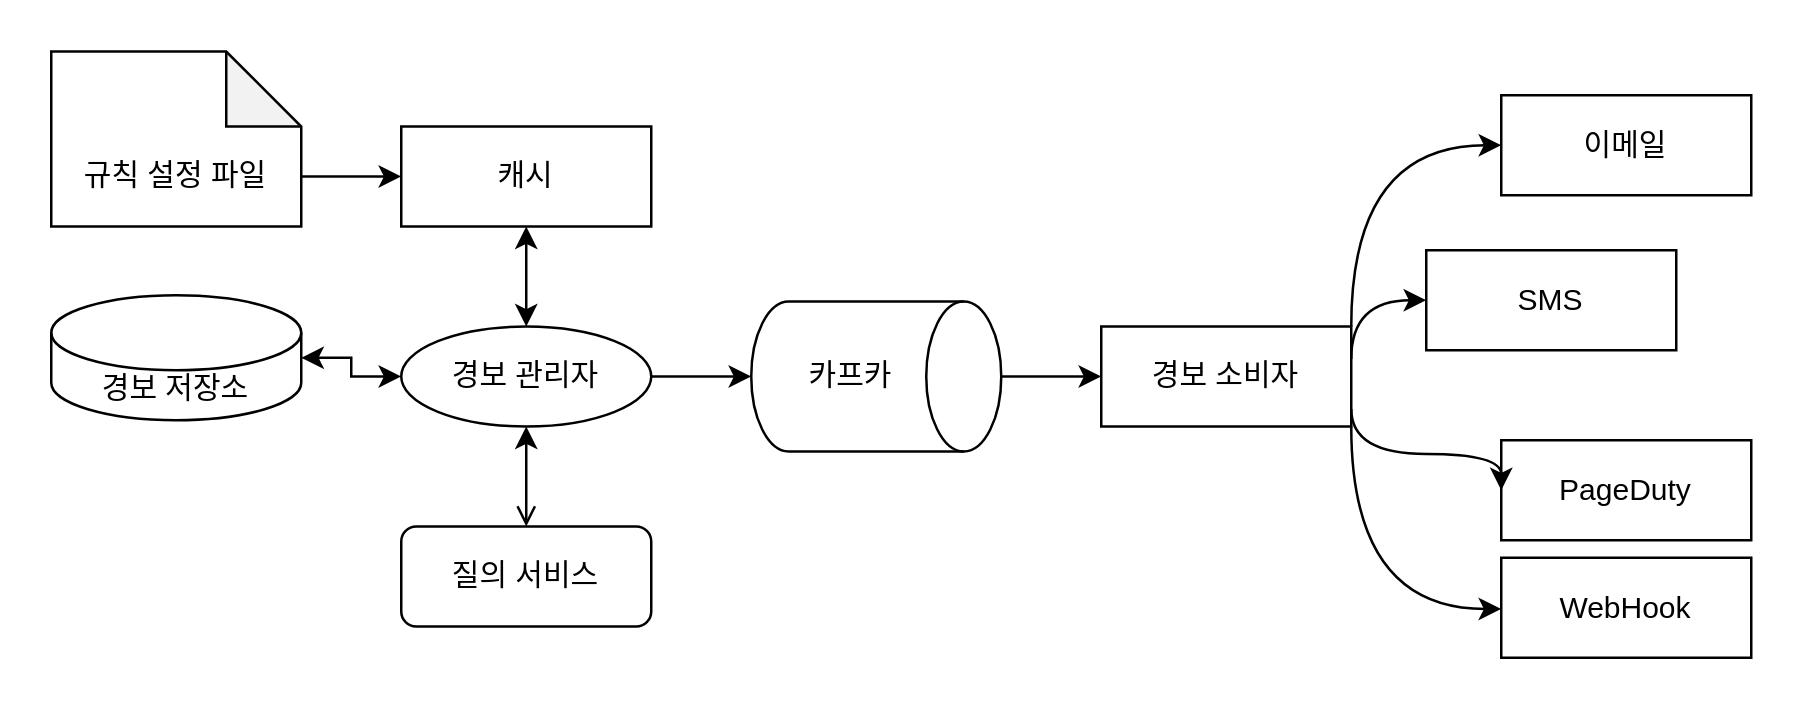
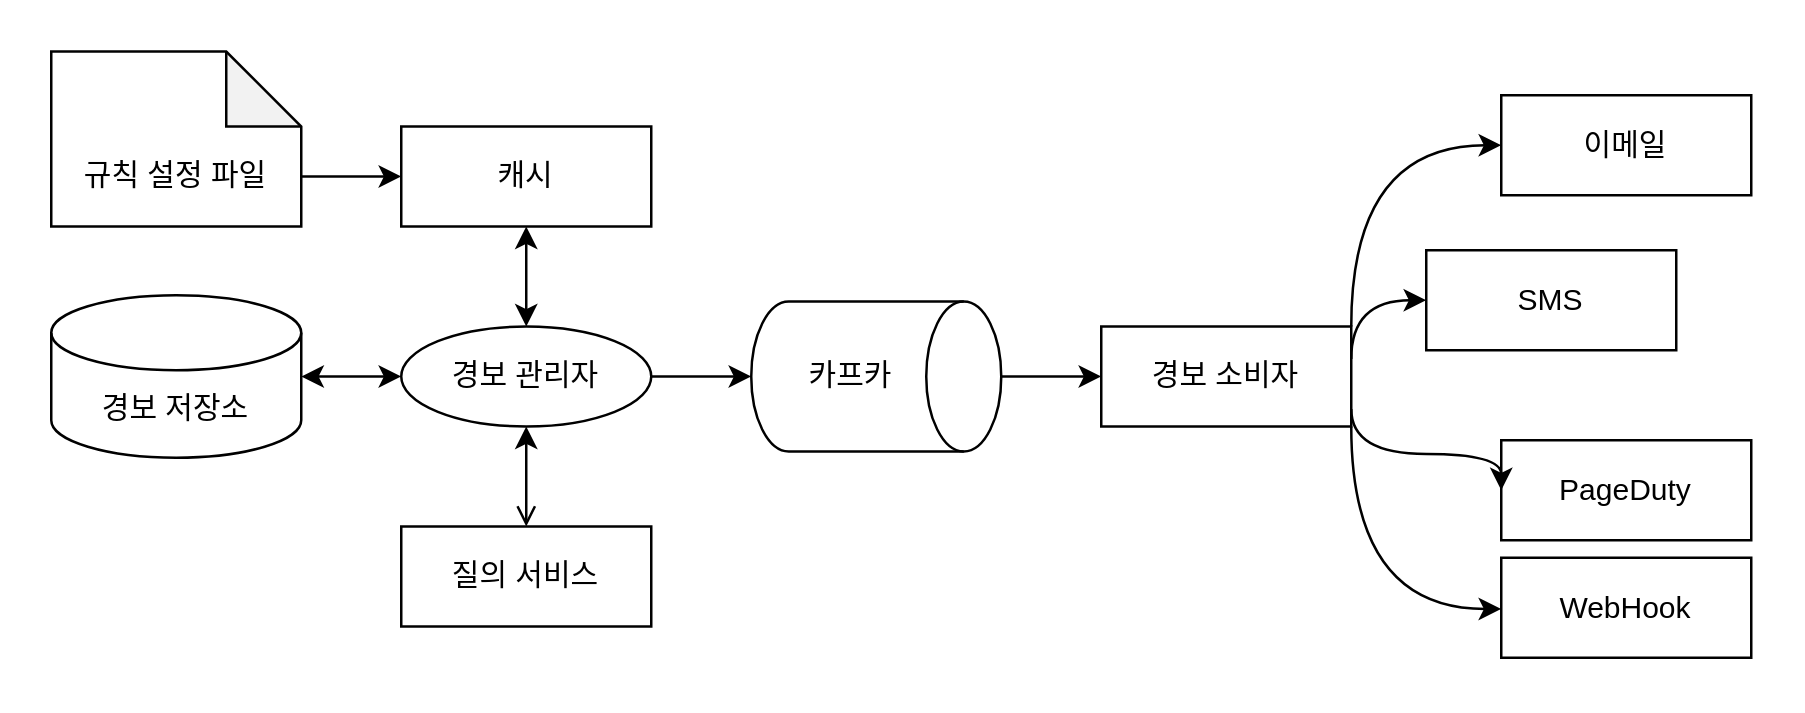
(176, 358) -> (176, 376)
(526, 576) -> (526, 576)
